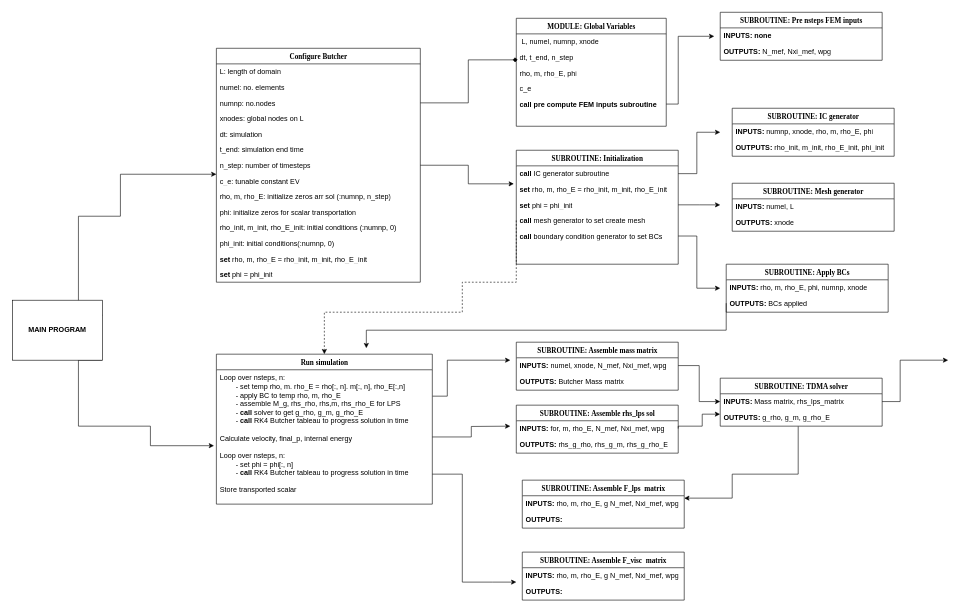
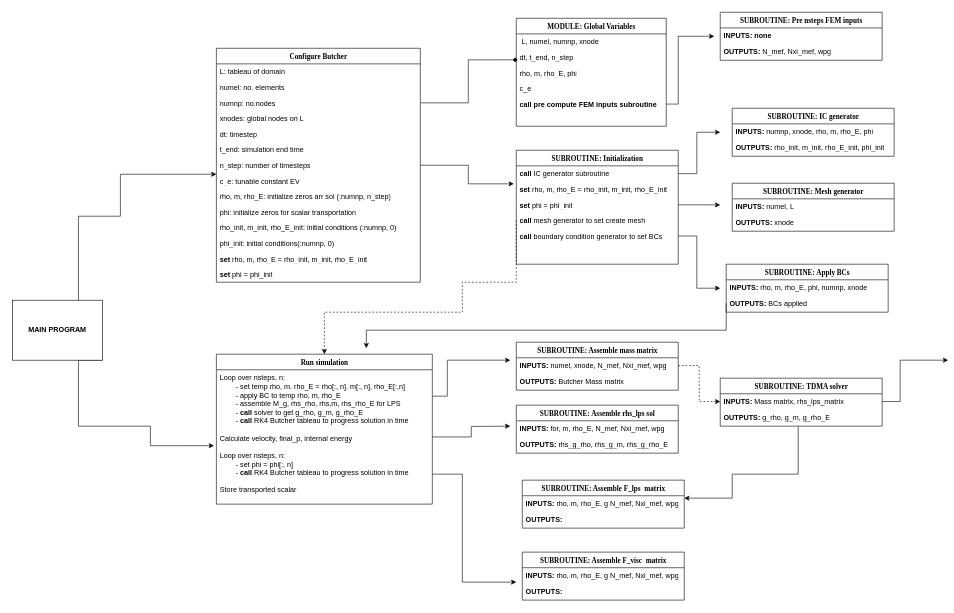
(253, 72) -> (255, 72)
(243, 135) -> (241, 135)
(699, 381) -> (699, 381)
(702, 414) -> none
